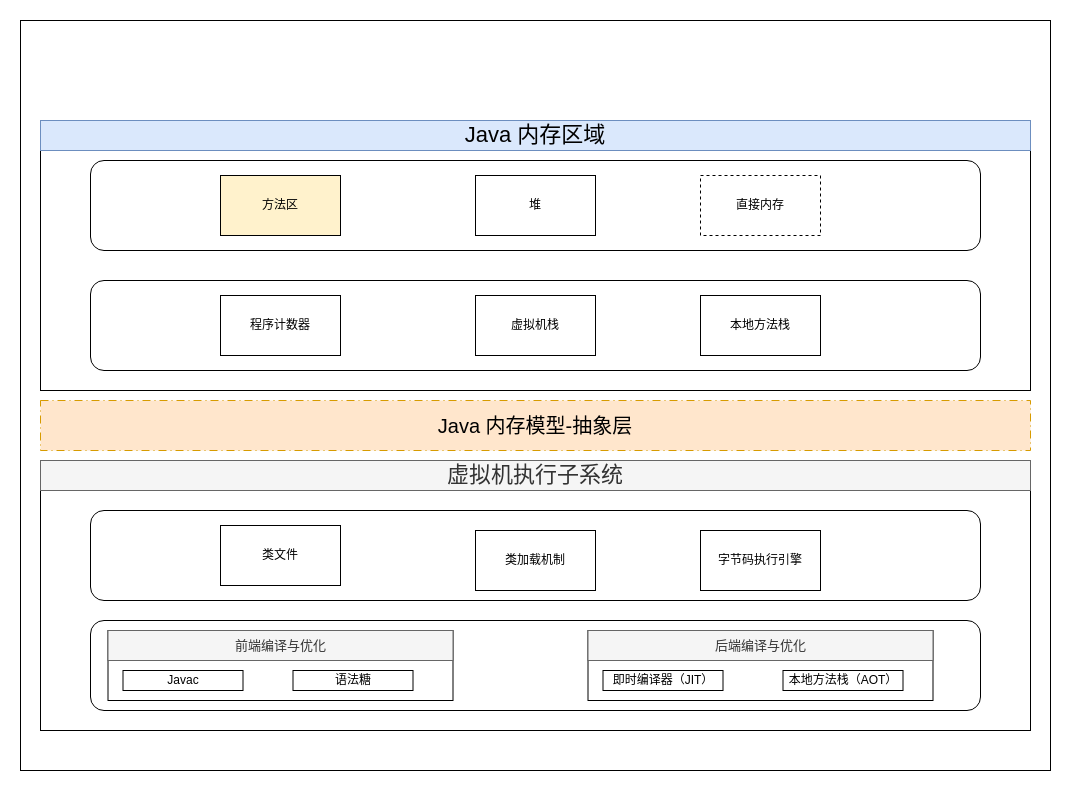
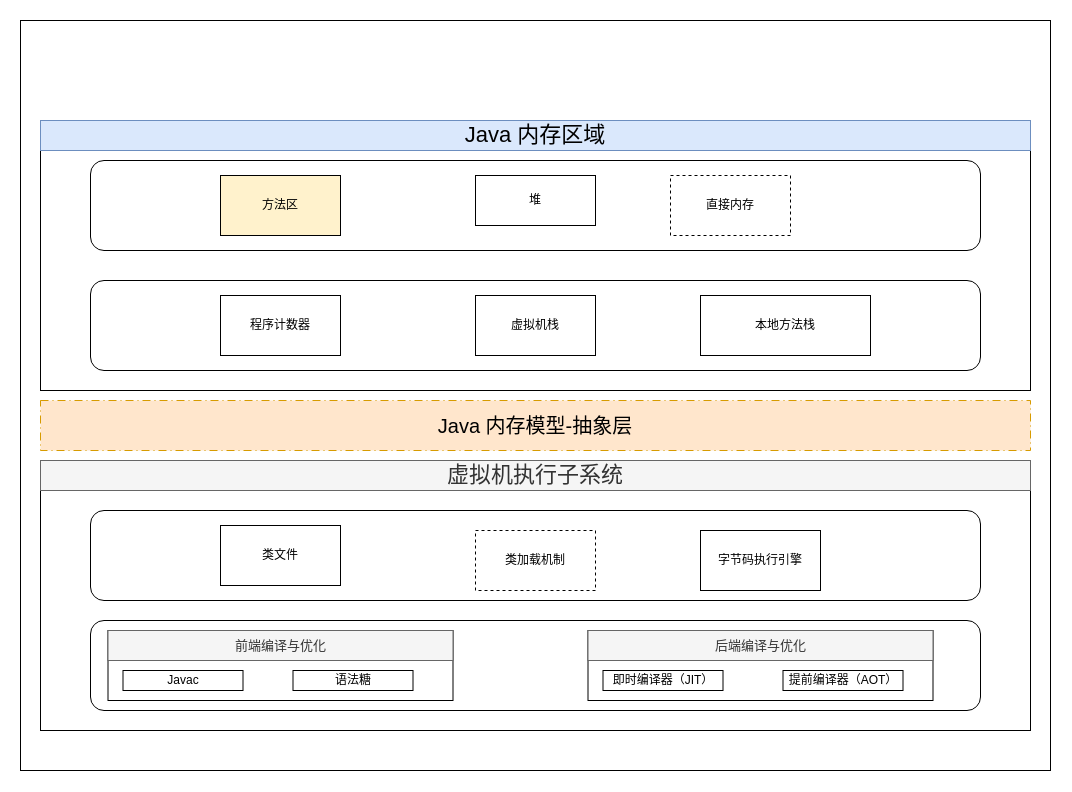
(536, 206) -> (536, 201)
(761, 206) -> (731, 206)
(761, 326) -> (786, 326)
(536, 561) -> (536, 561)
(844, 681) -> (844, 681)
